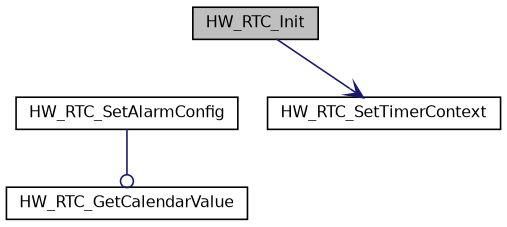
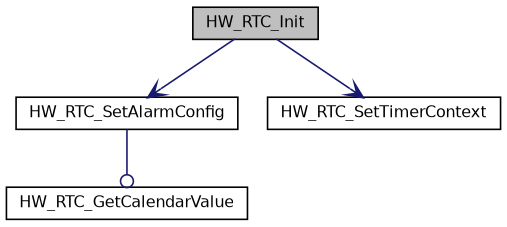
none -> (198, 64)
